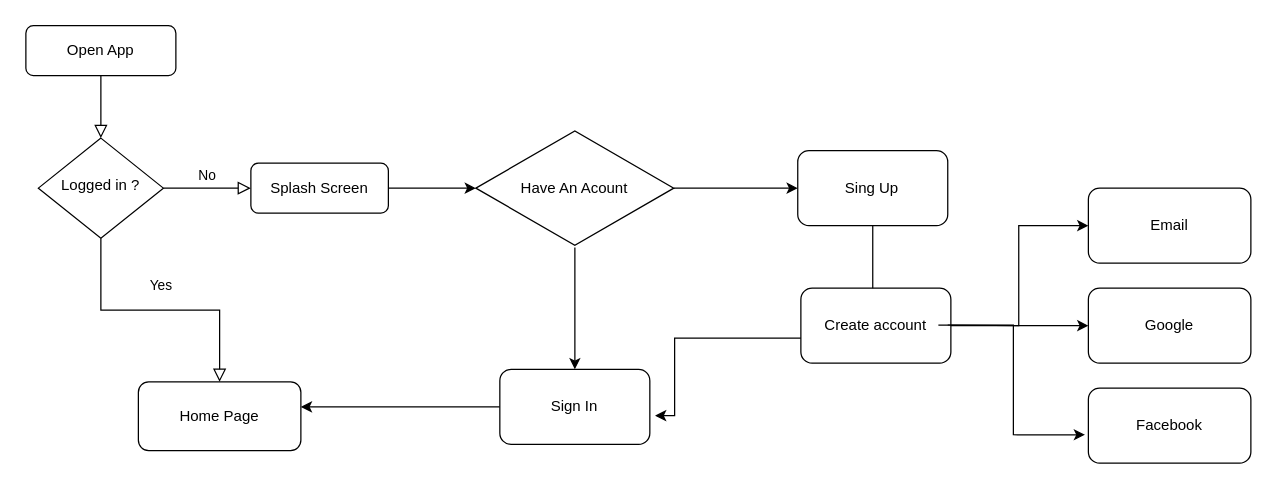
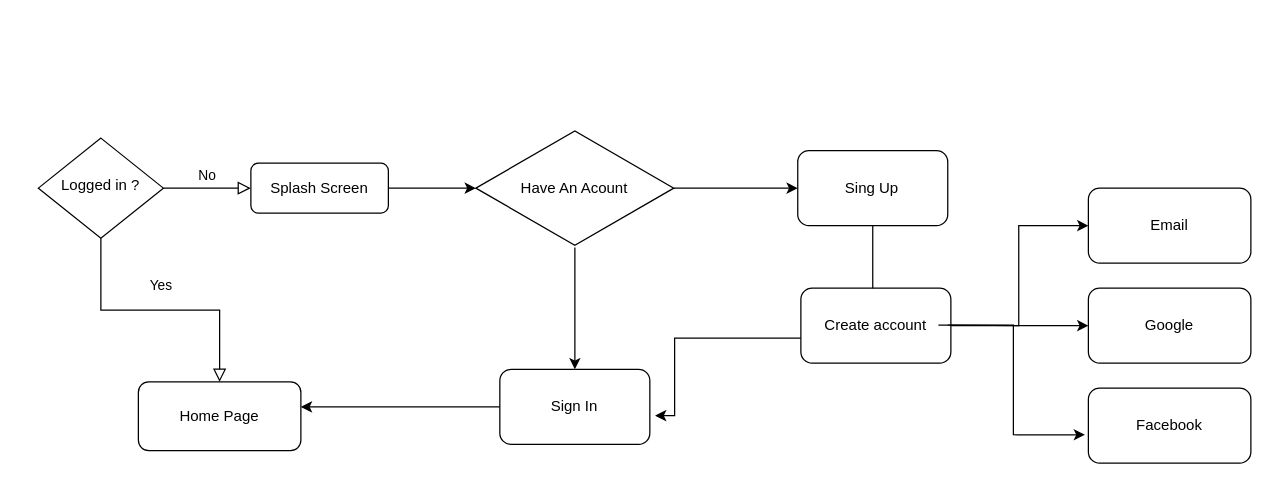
(101, 51) -> none
(101, 100) -> none
